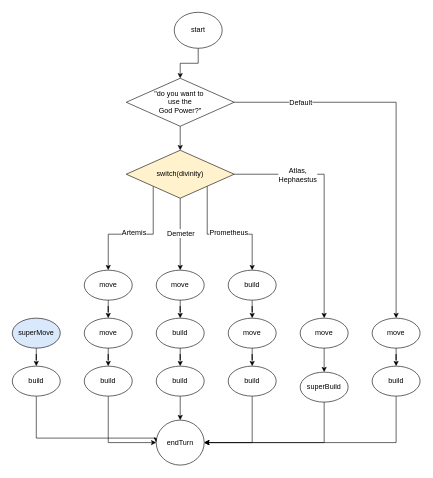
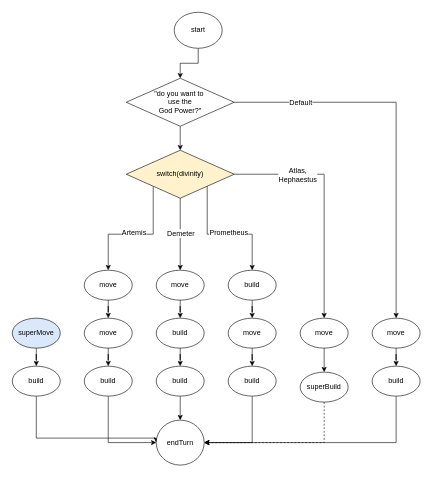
(324, 421) -> (324, 421)
